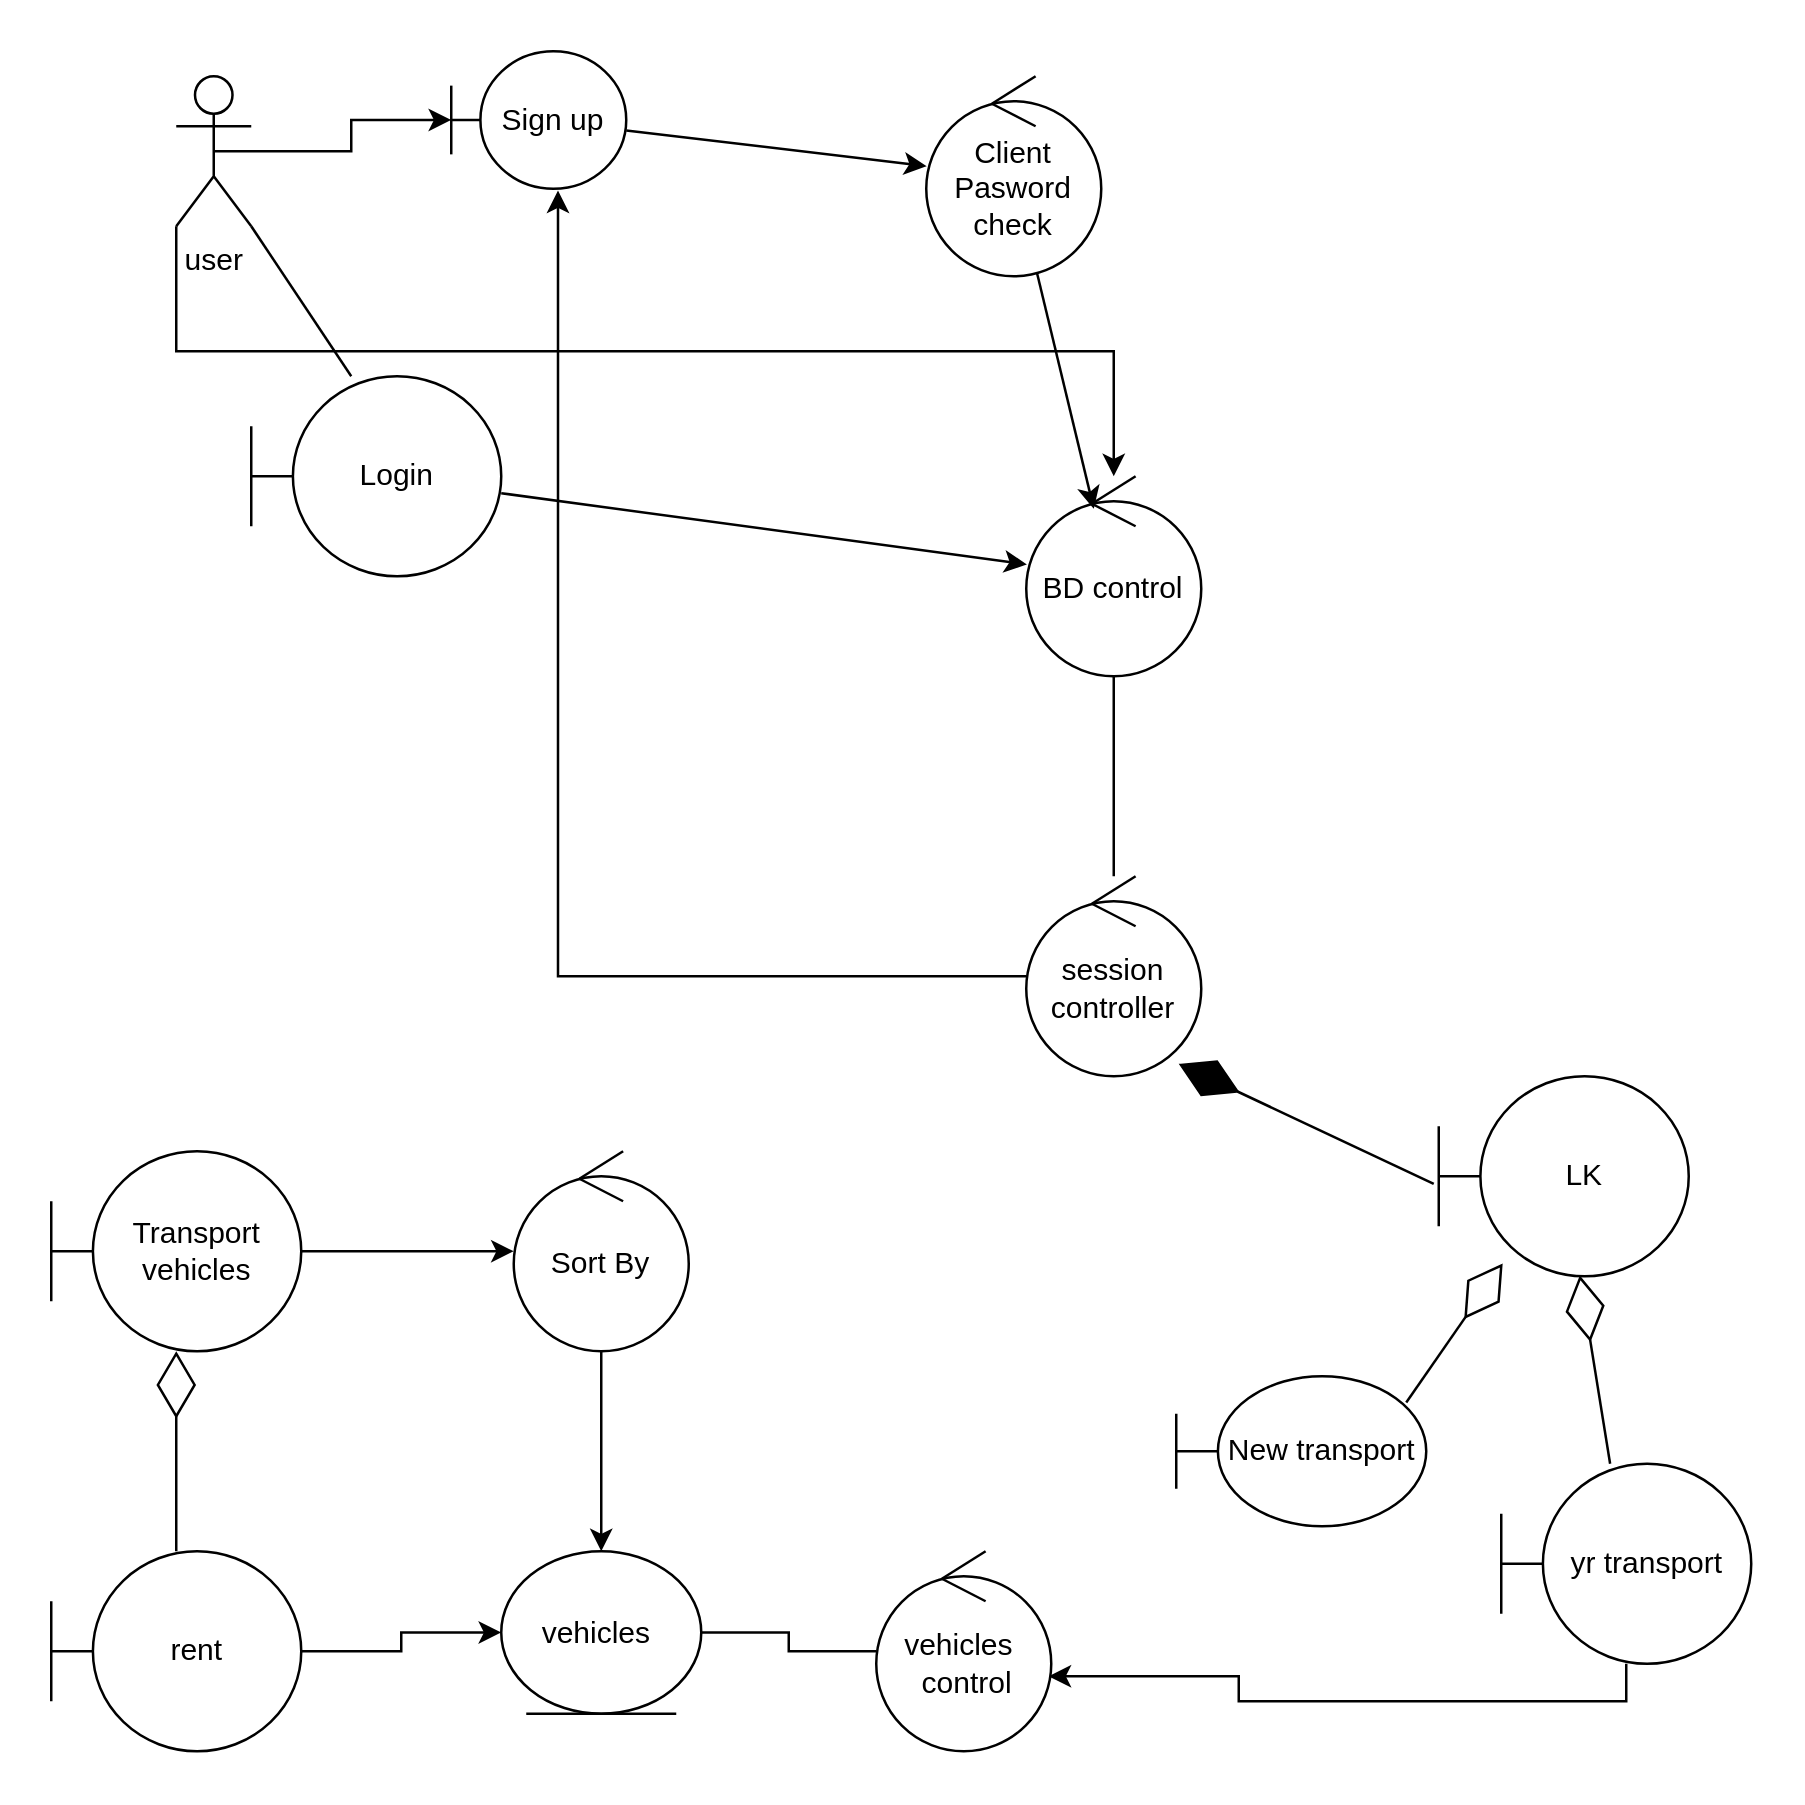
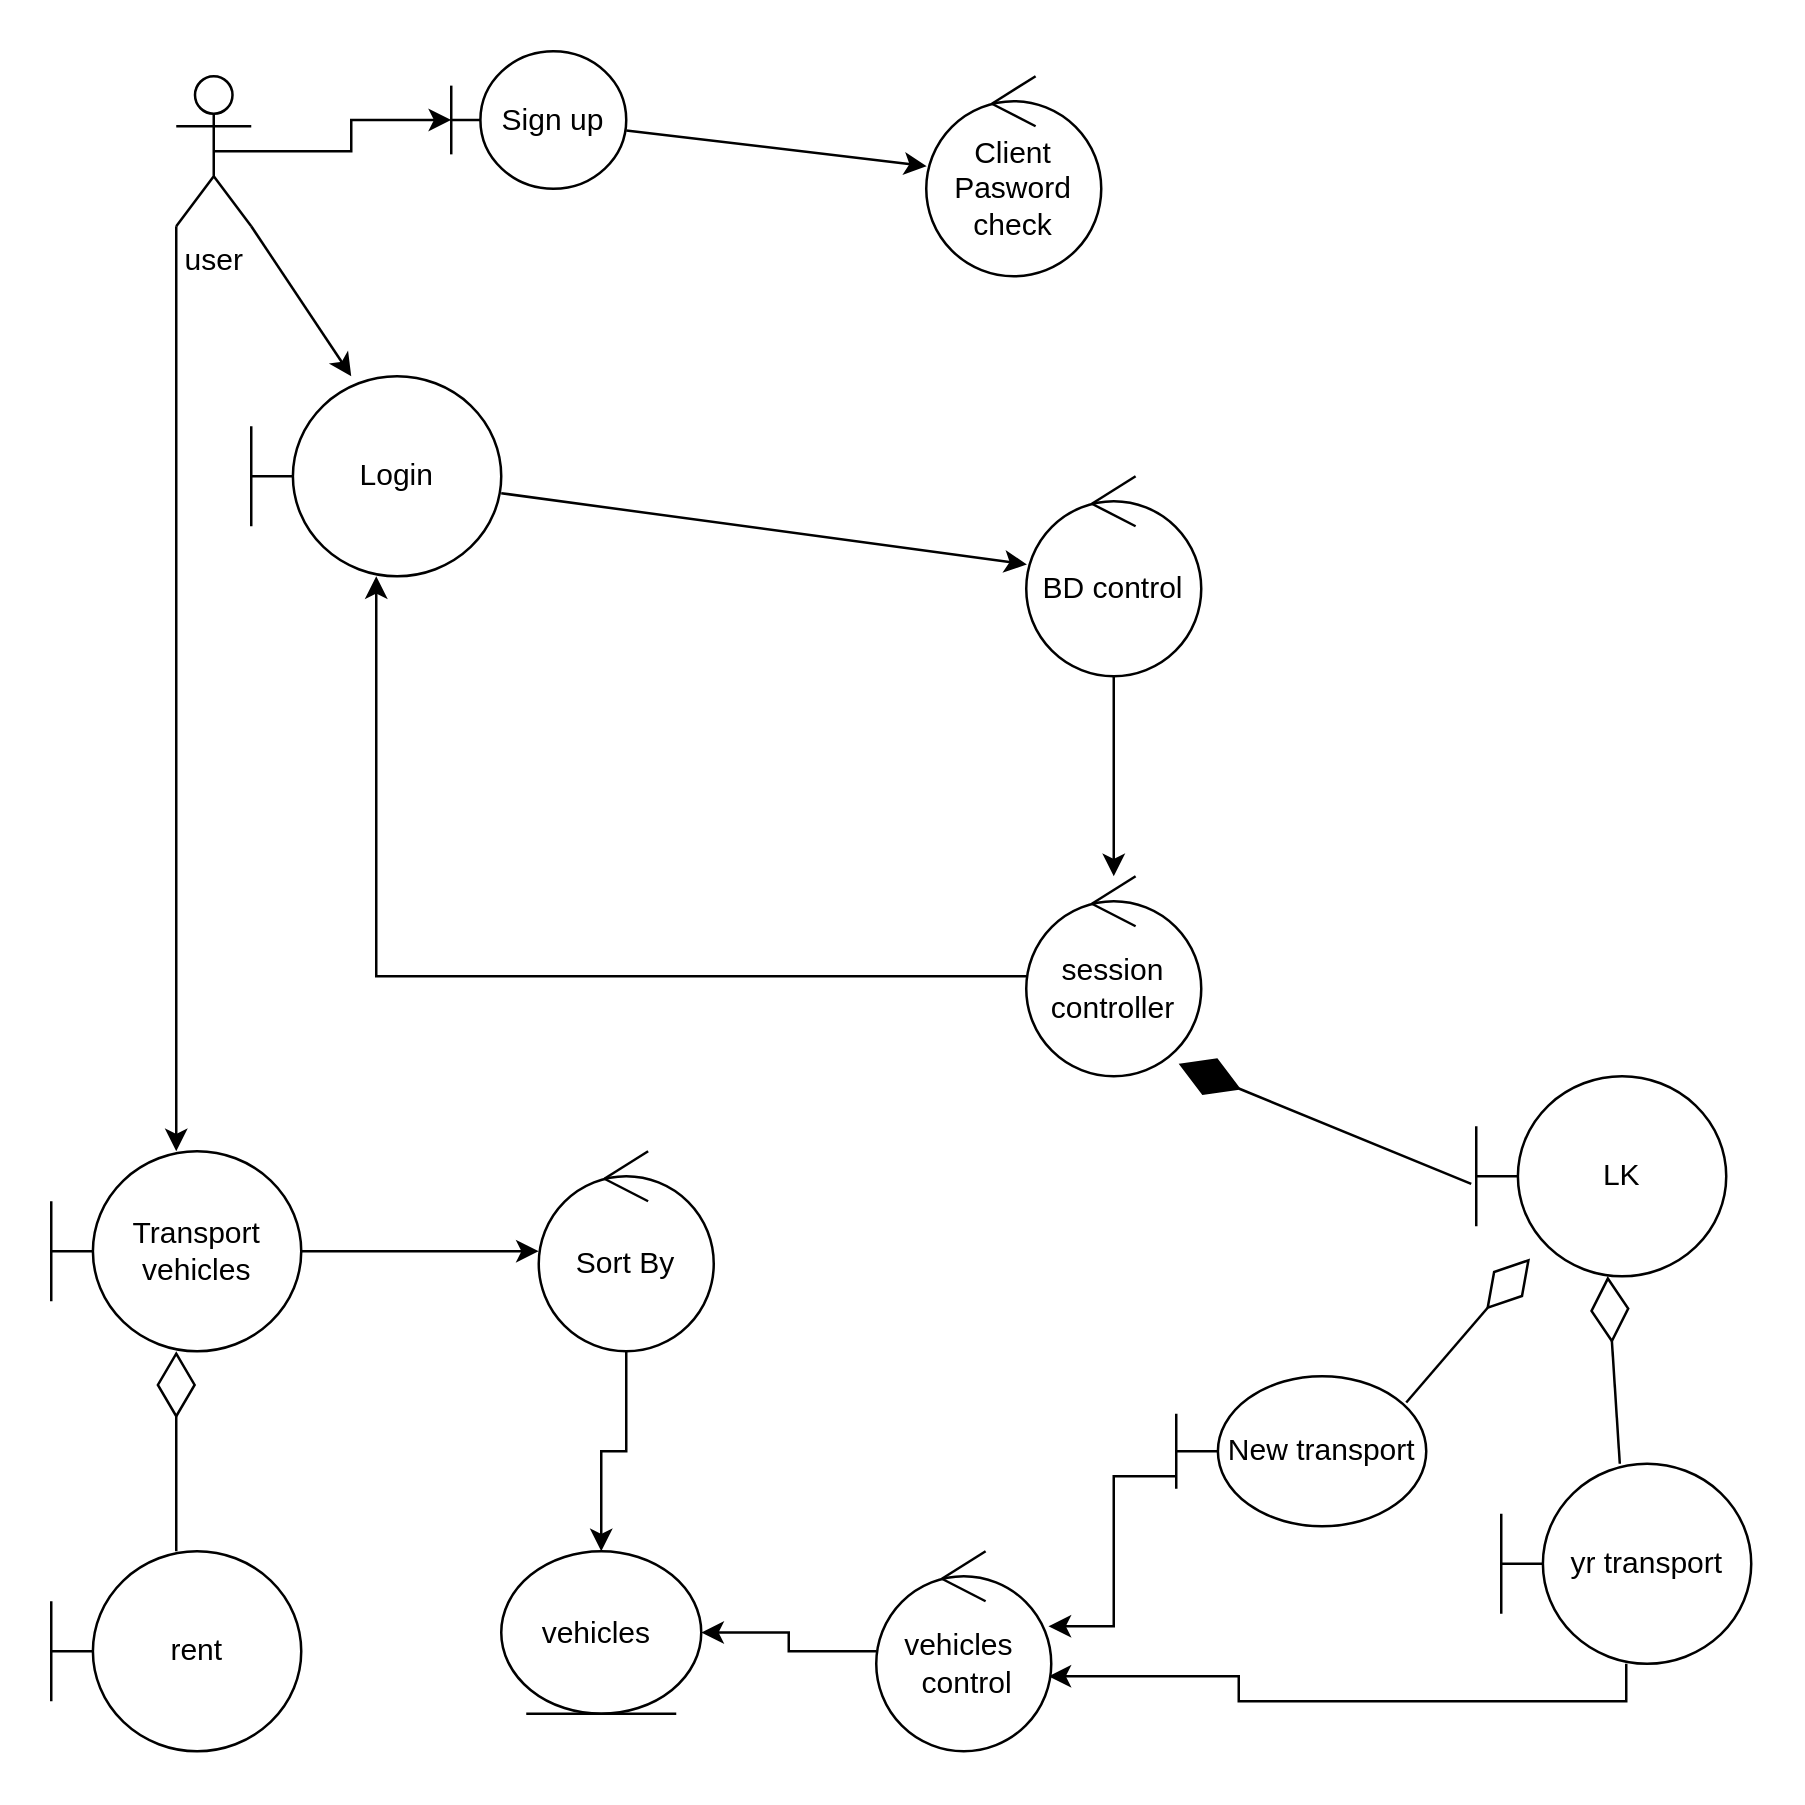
(807, 351) -> (176, 741)
(346, 368) -> (341, 361)
(1073, 424) -> none
(558, 742) -> (376, 876)
(1114, 866) -> (1114, 858)
(1564, 1176) -> (1601, 1176)
(601, 1251) -> (626, 1251)
none -> (1114, 1546)
(712, 1633) -> (719, 1633)
(401, 1650) -> none
